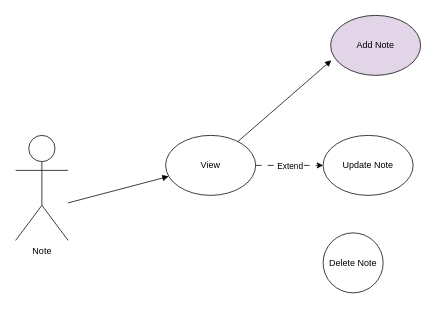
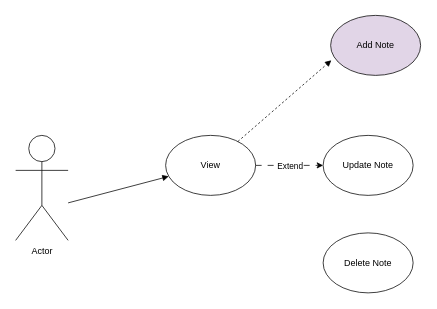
(282, 103) -> (282, 103)
(42, 251) -> (42, 251)
(353, 263) -> (368, 263)
